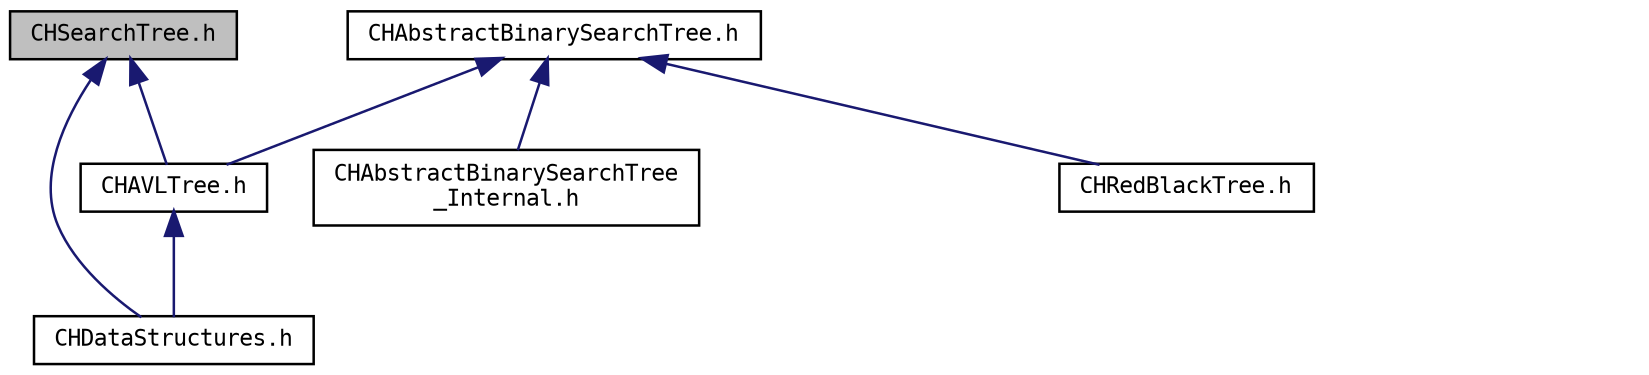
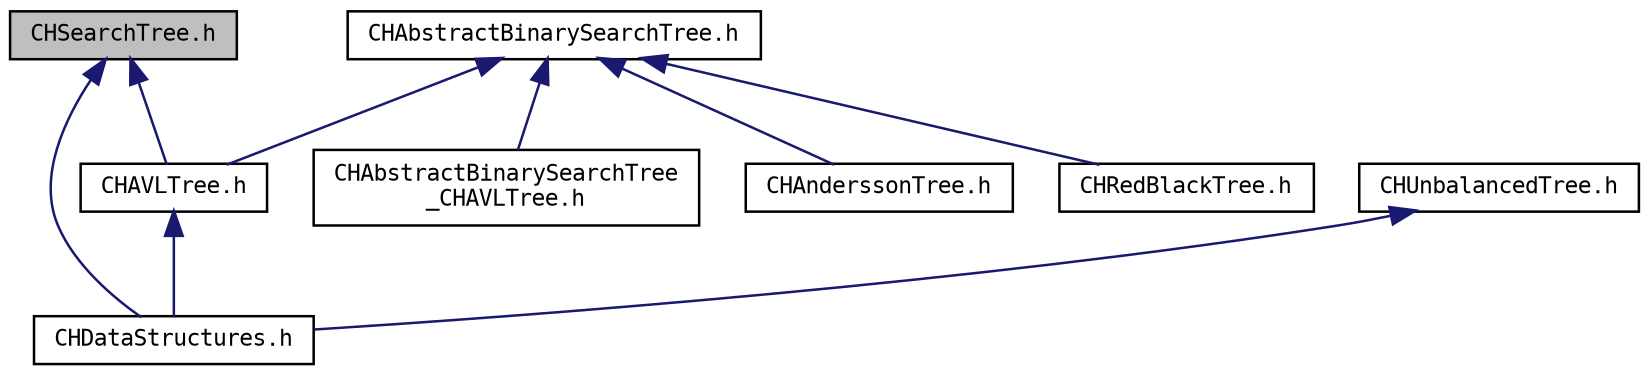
(506, 188) -> (506, 188)
none -> (879, 188)
none -> (1499, 188)
